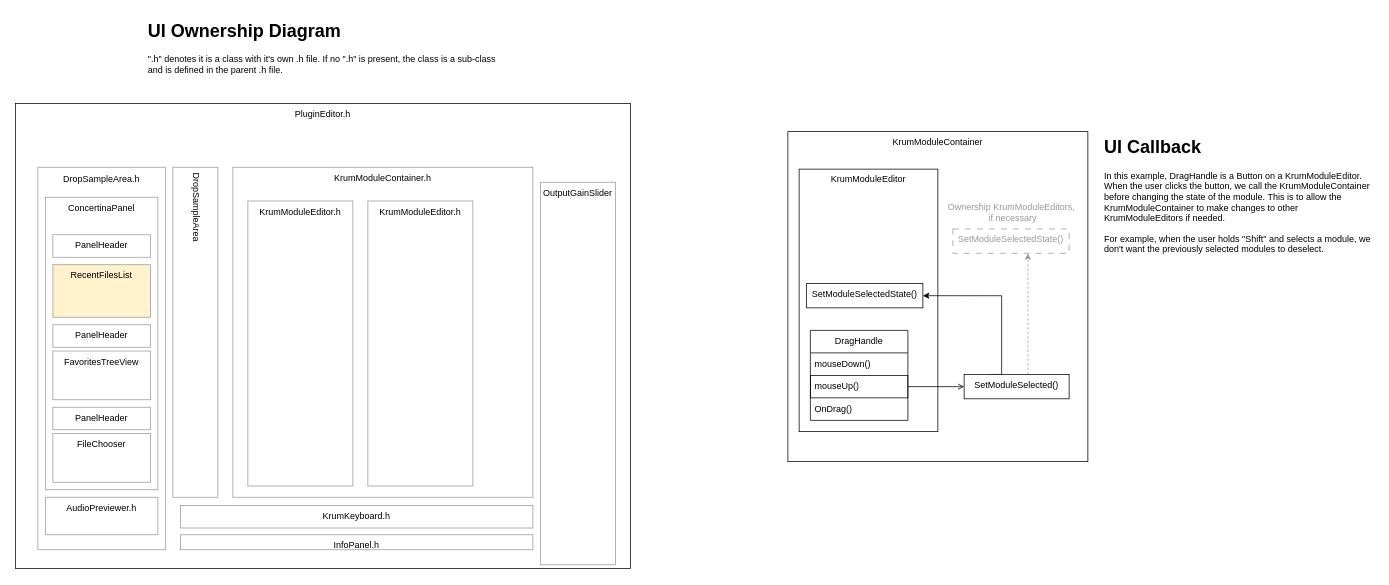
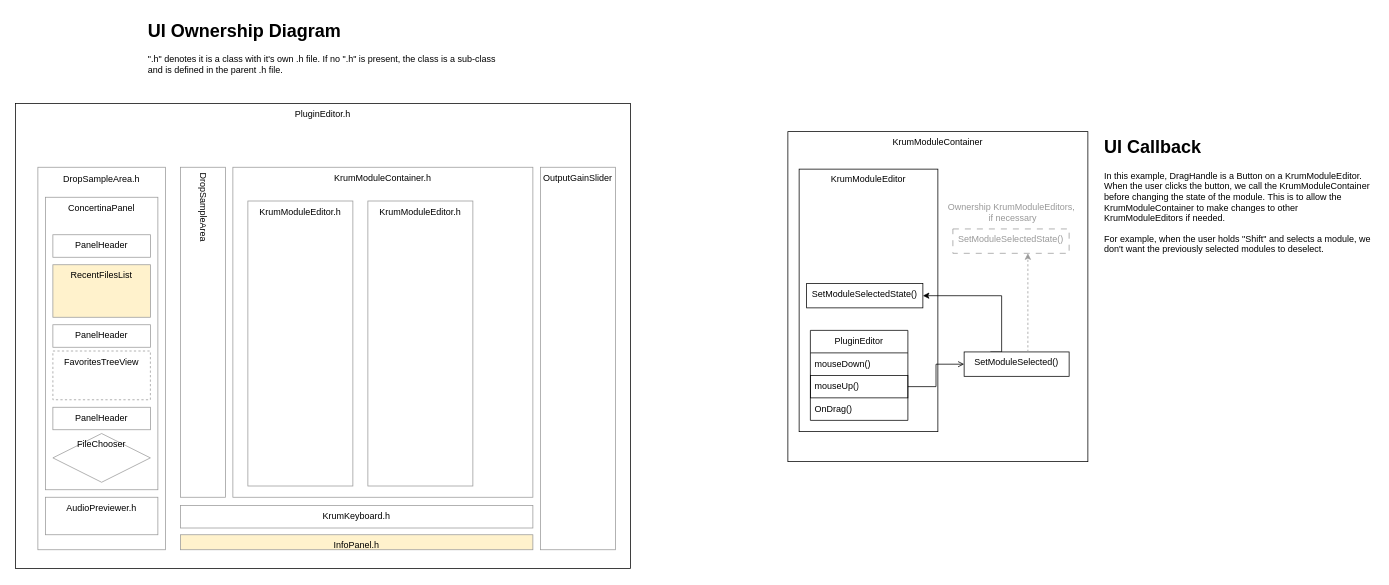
(195, 332) -> (203, 332)
(859, 342) -> (859, 342)
(578, 374) -> (578, 359)
(102, 375) -> (102, 375)
(1017, 387) -> (1017, 364)
(102, 458) -> (102, 458)
(357, 542) -> (357, 542)
